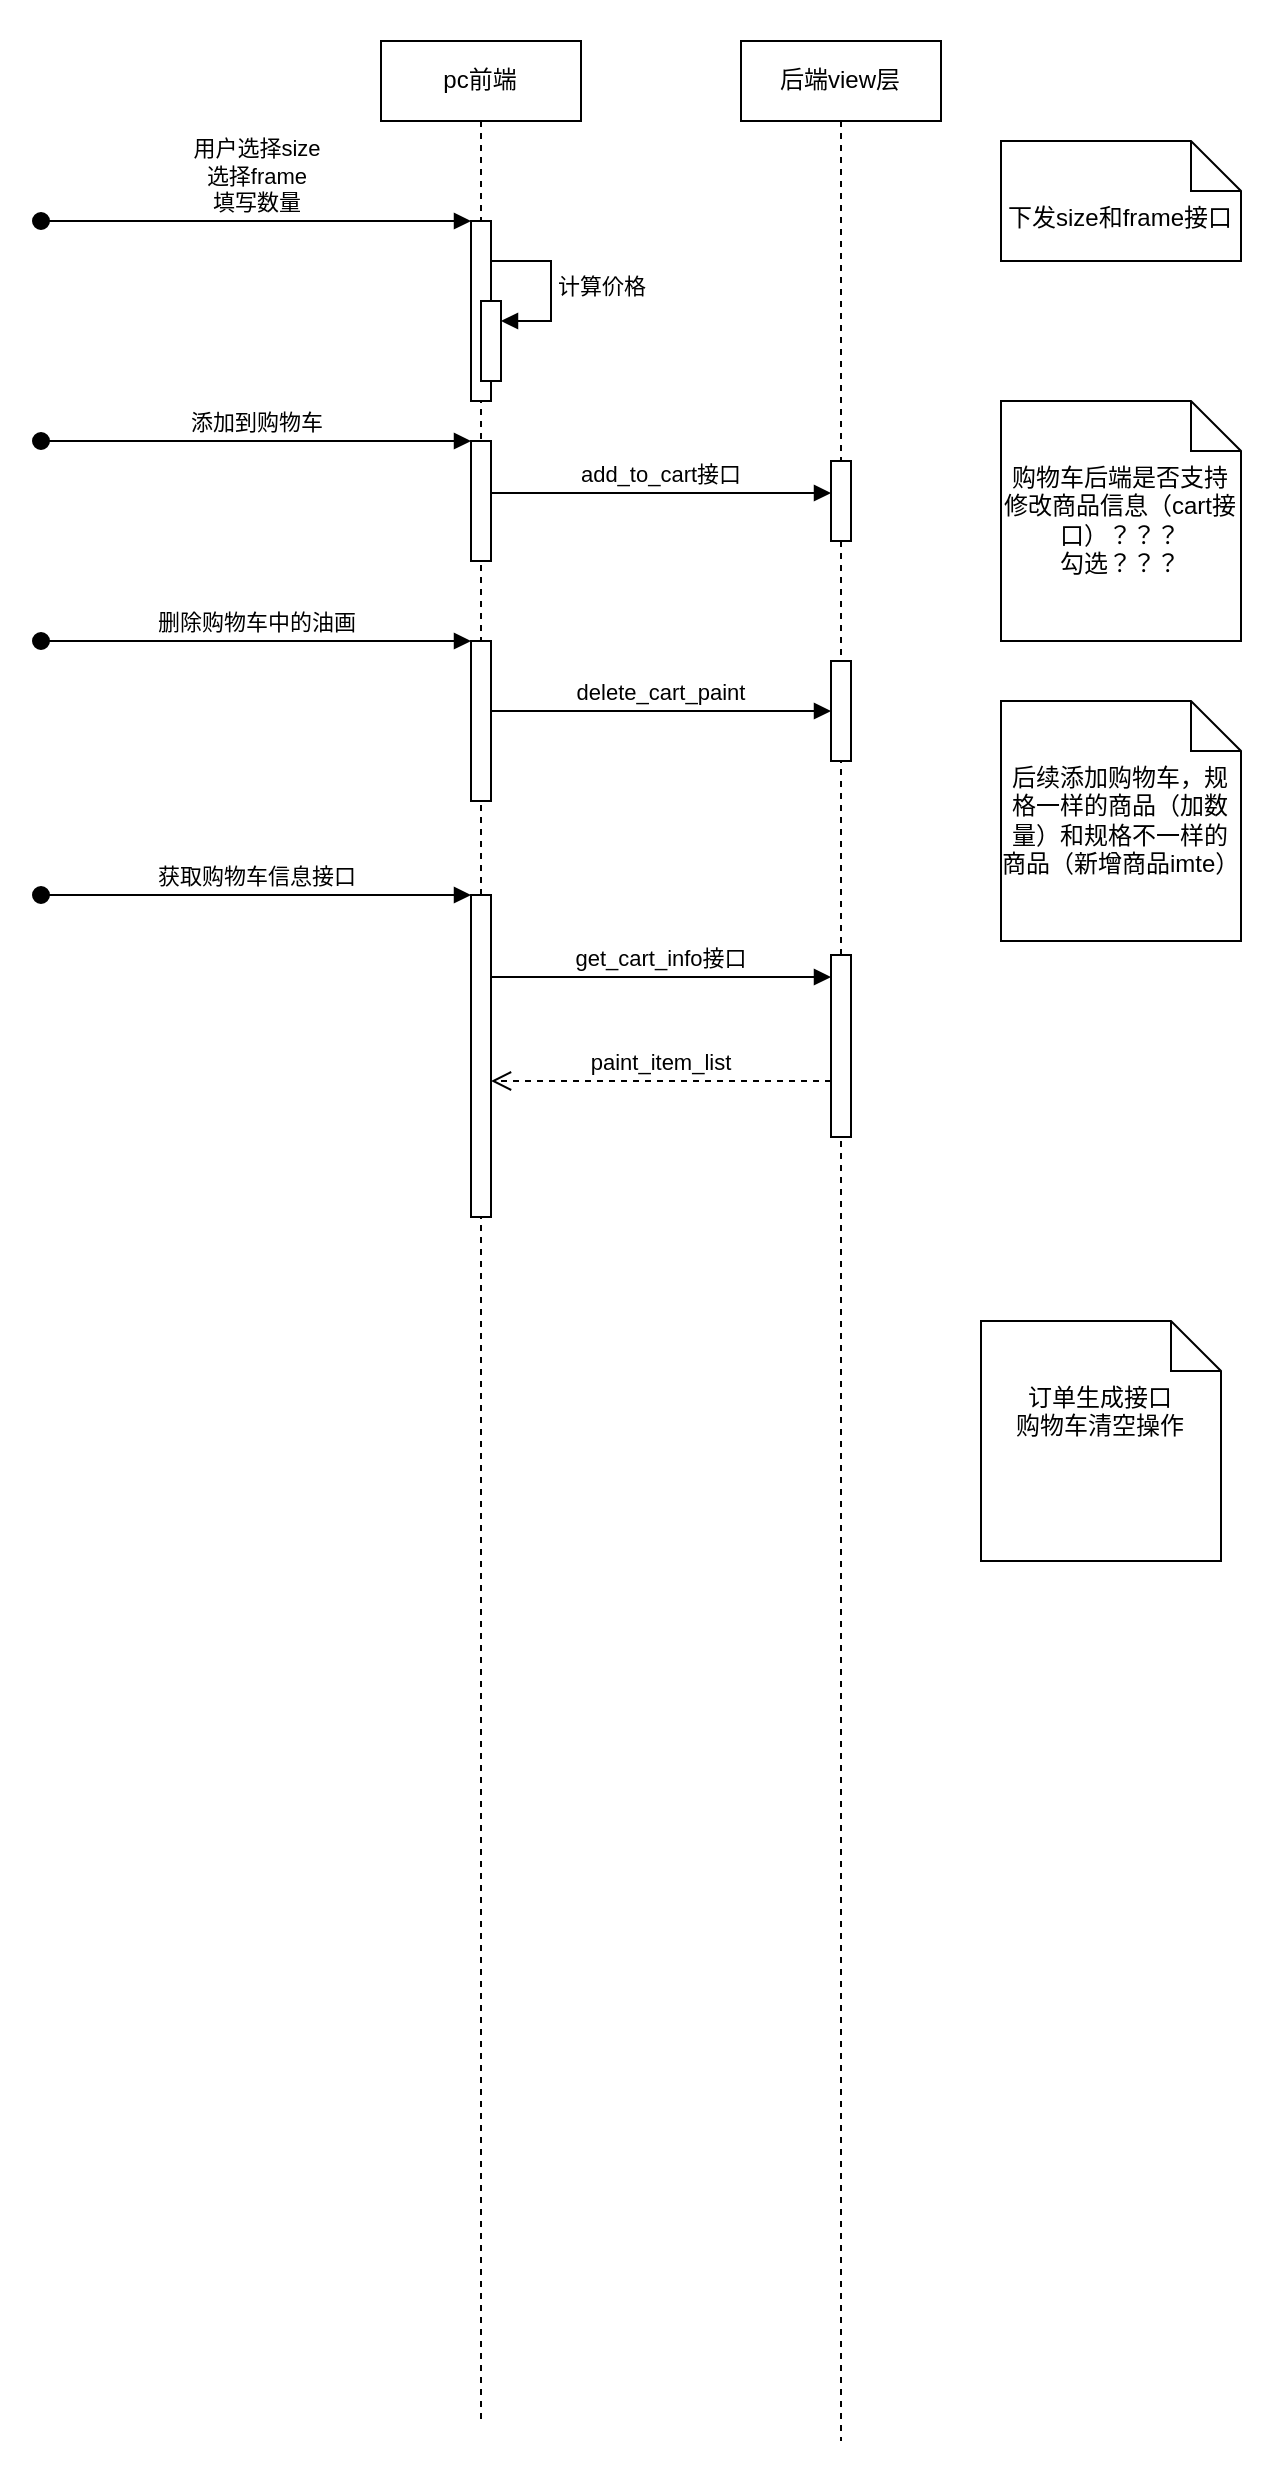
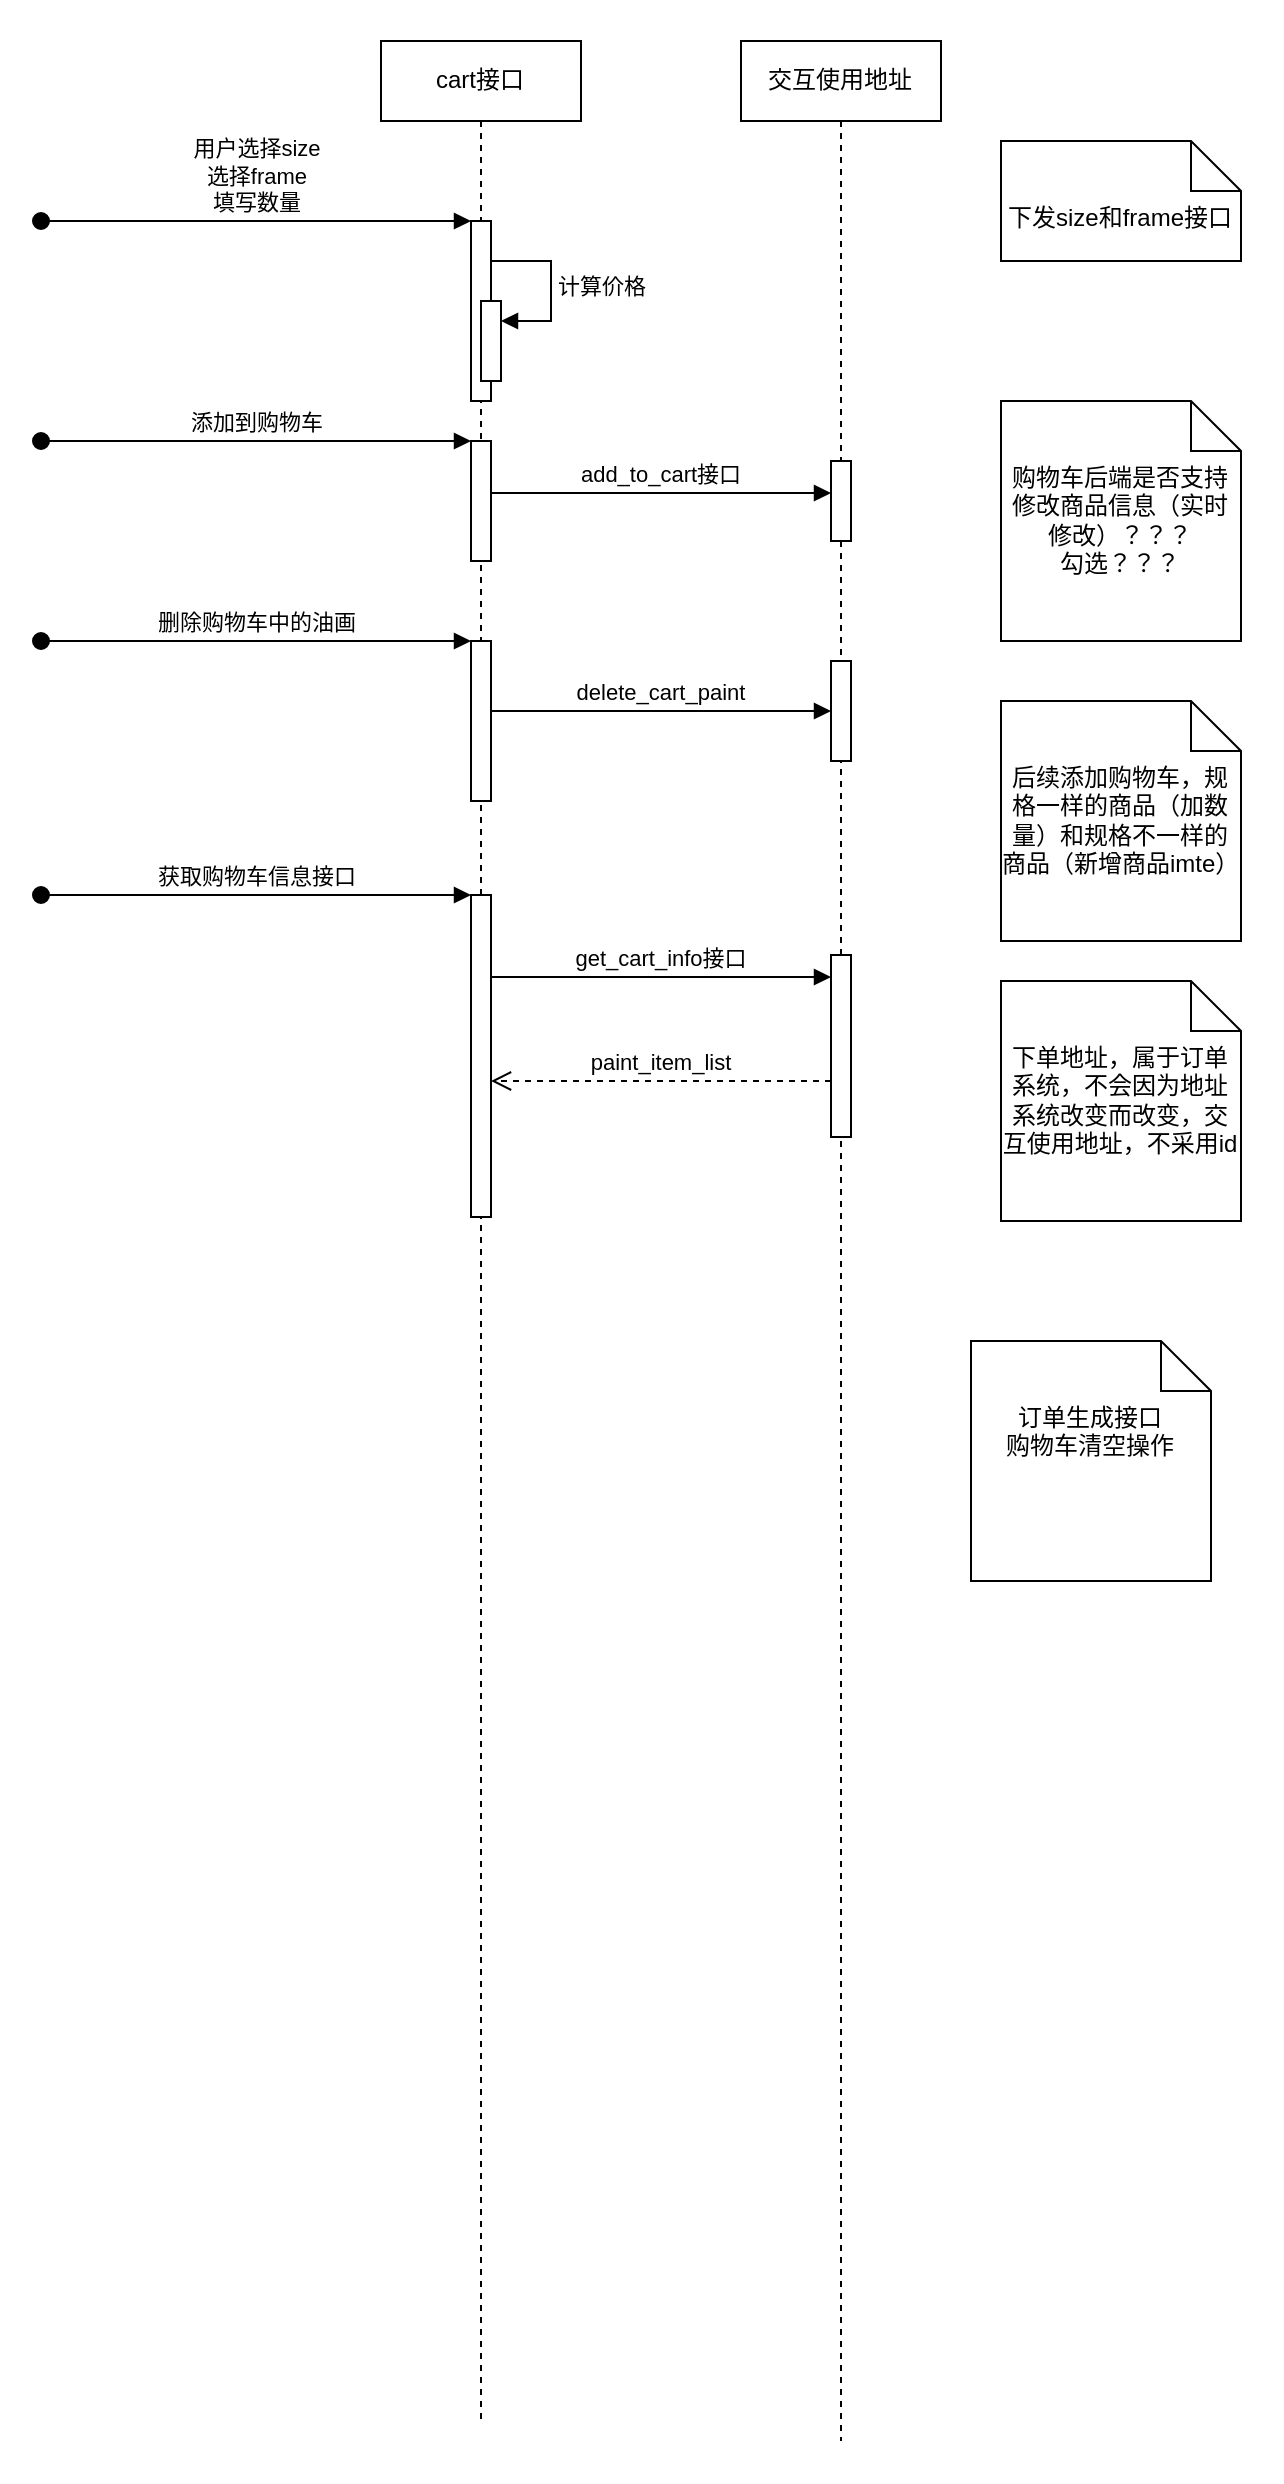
(481, 81) -> (481, 81)
(841, 81) -> (841, 81)
(1121, 523) -> (1121, 523)
none -> (1121, 1101)
(1101, 1441) -> (1091, 1461)
